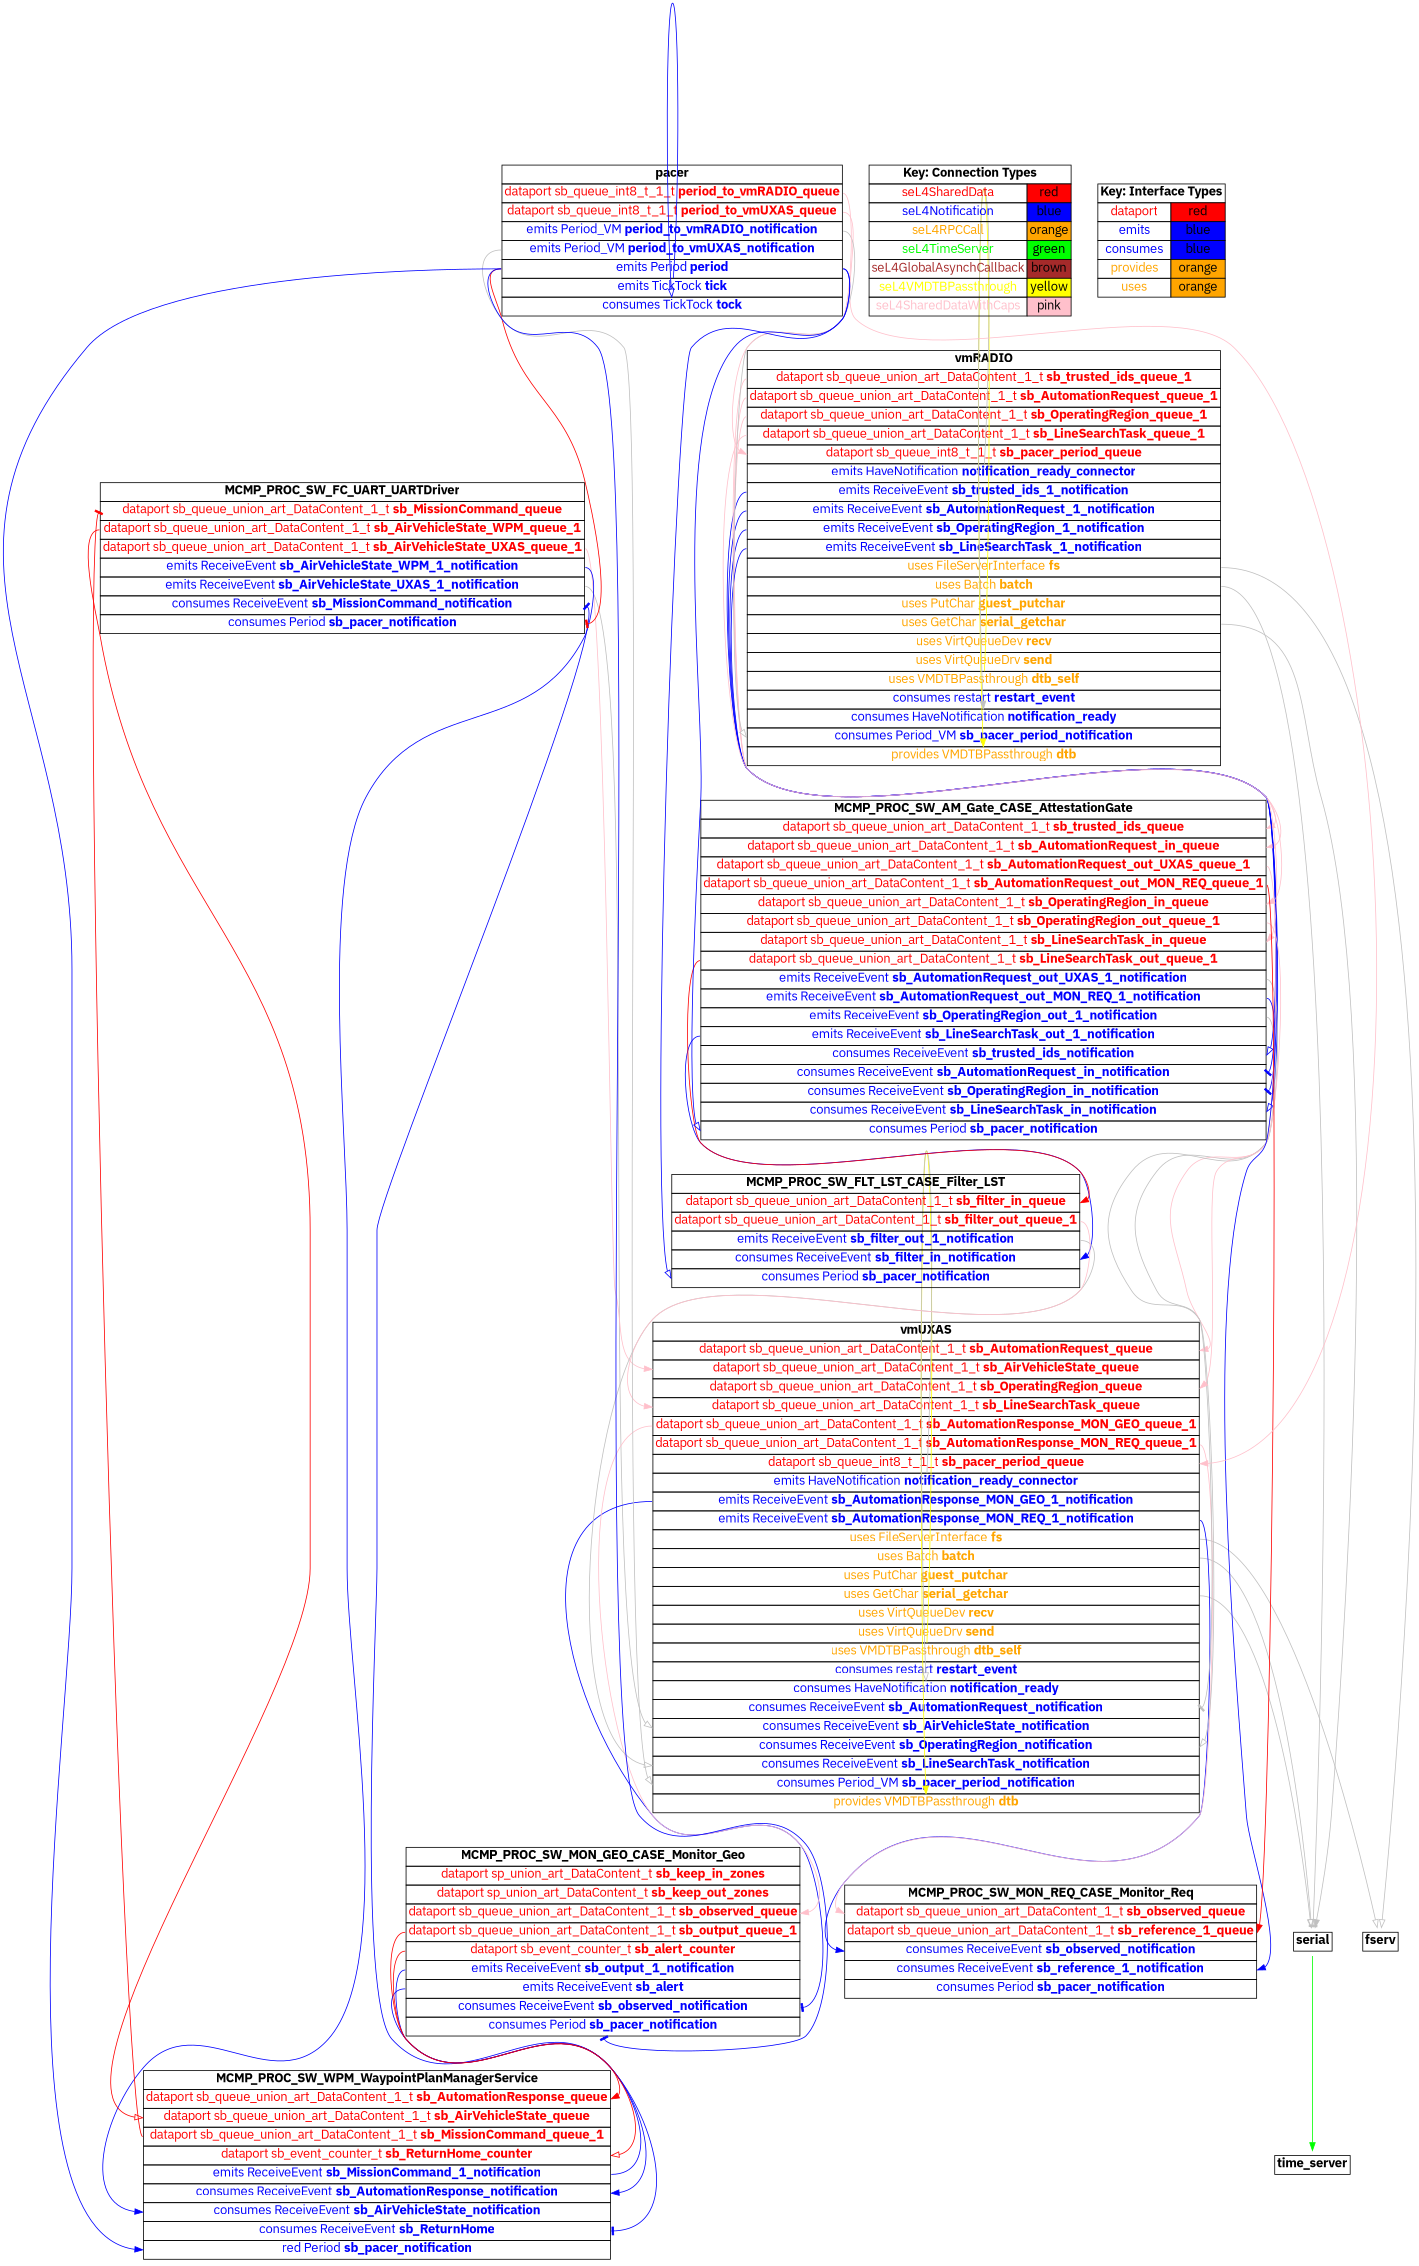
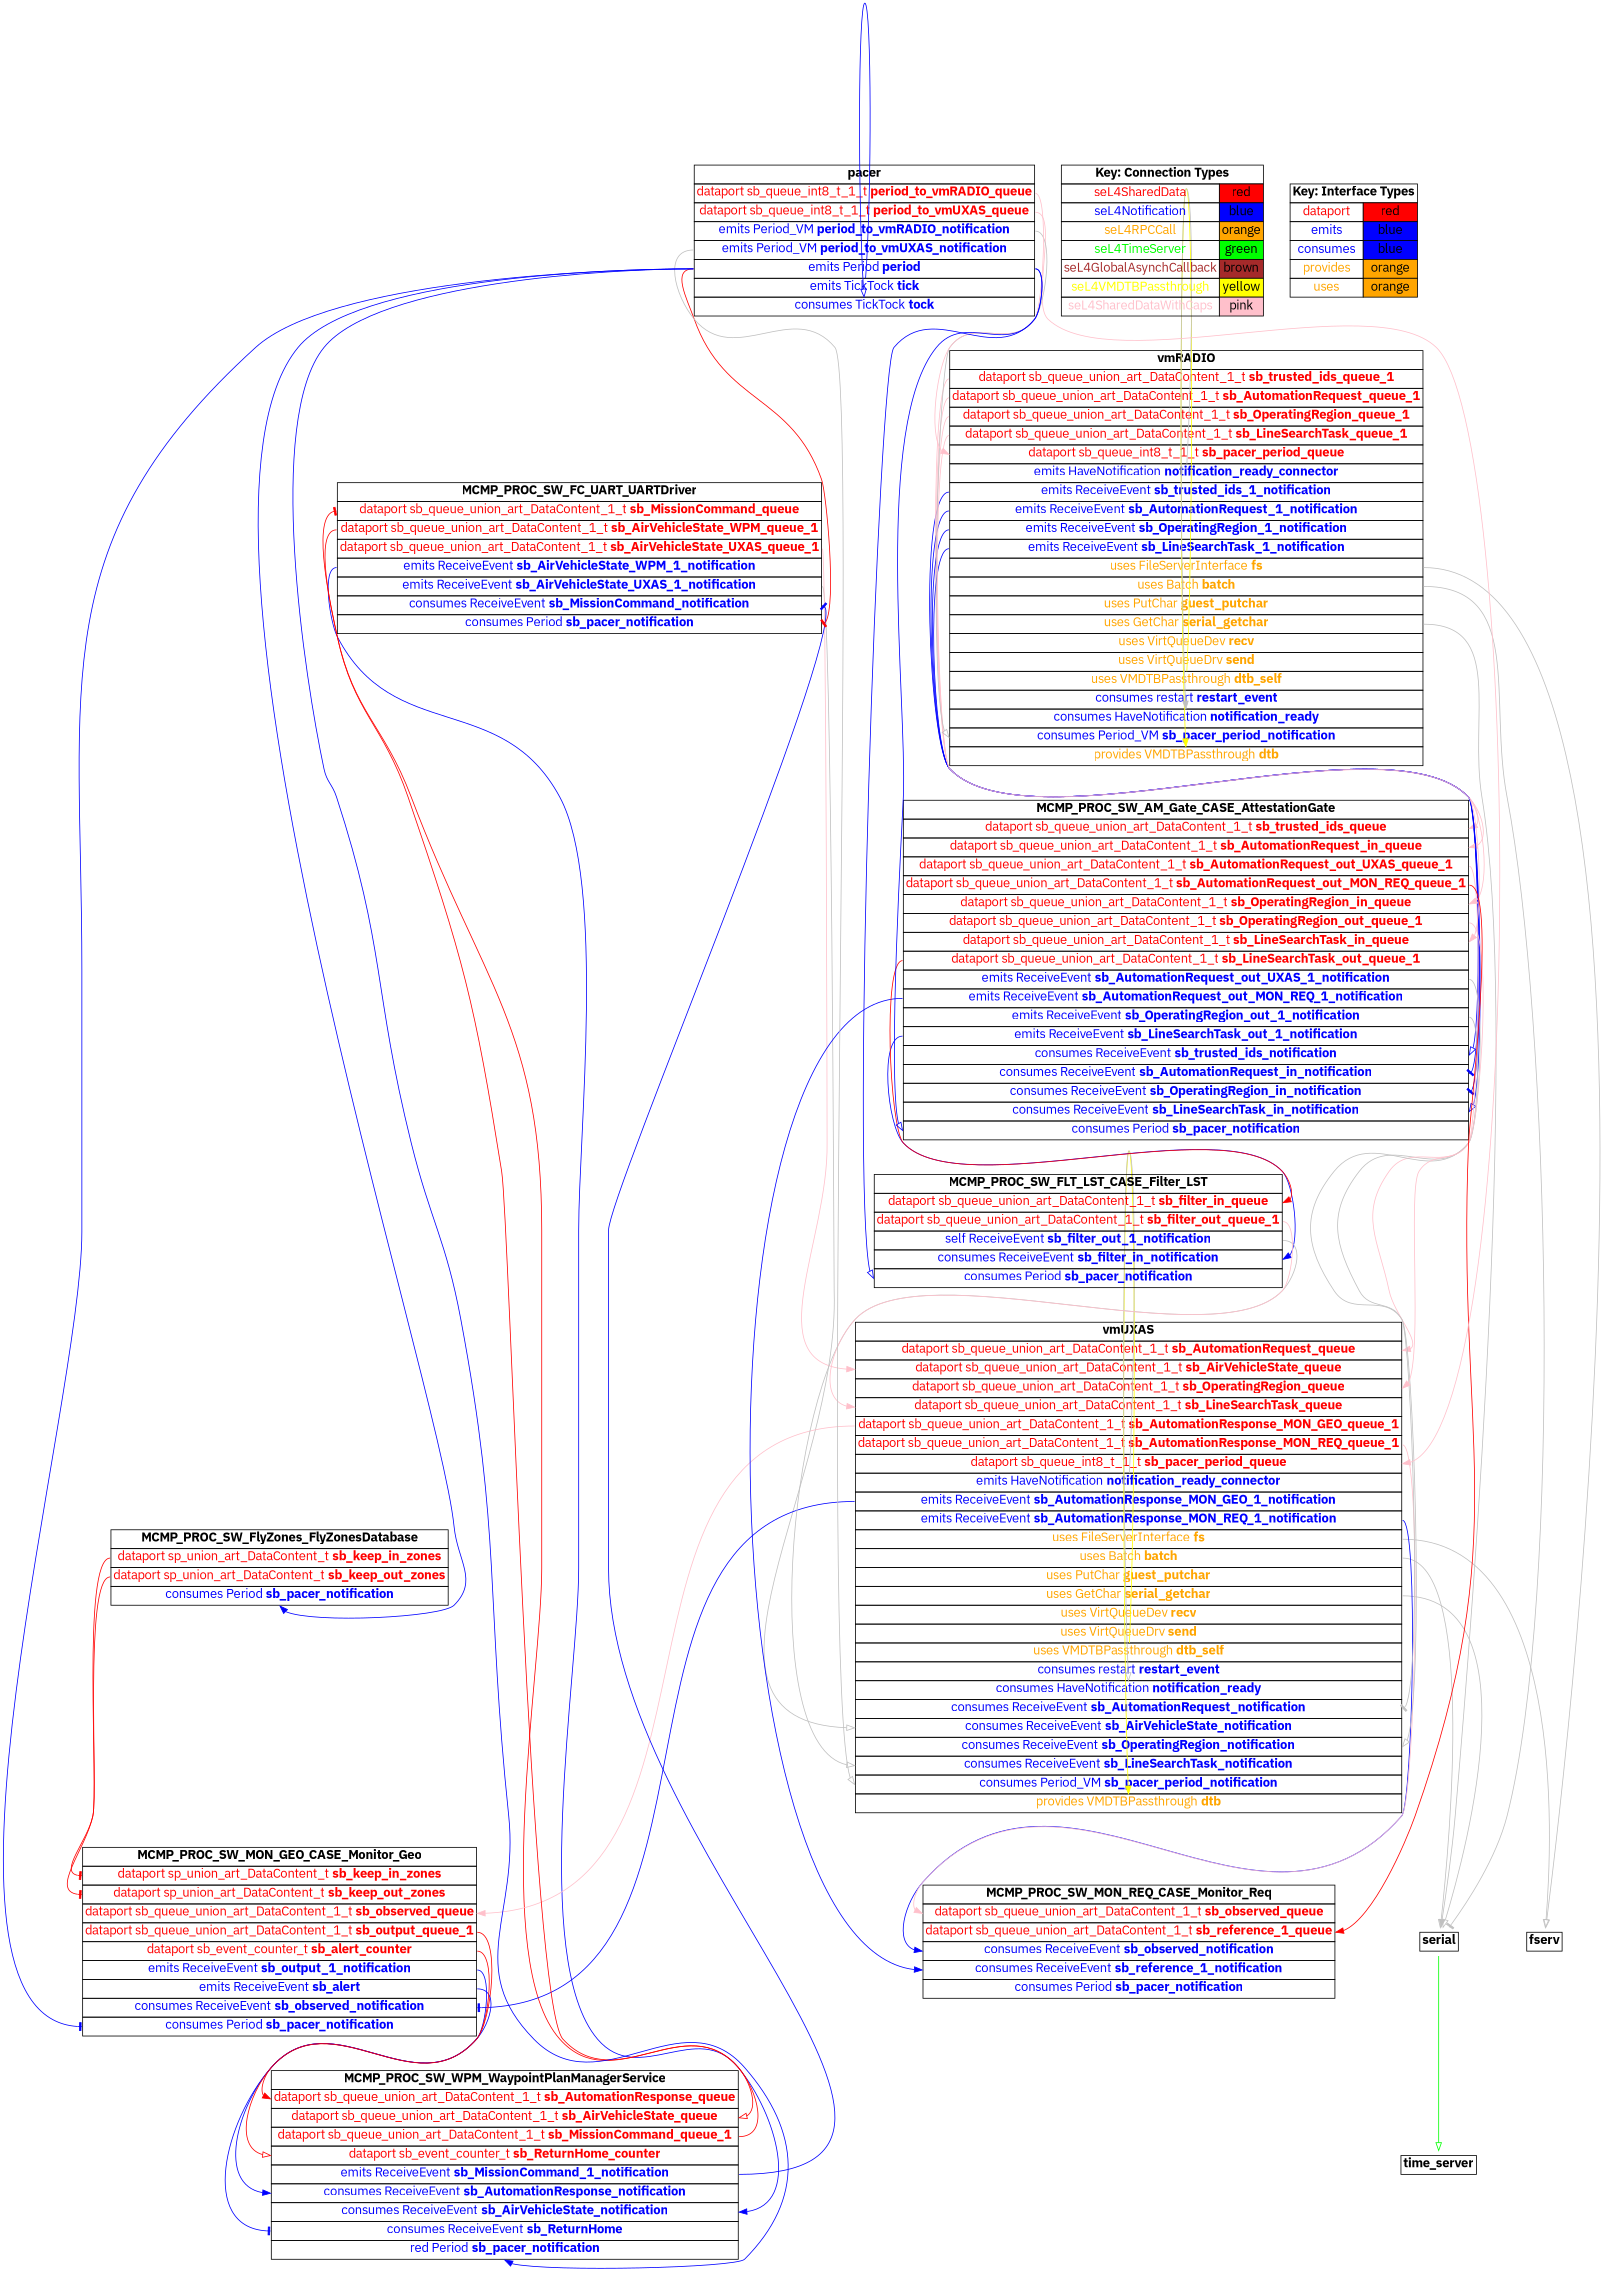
(794, 1239) -> (996, 1239)
none -> (279, 1567)
(1312, 2049) -> (1439, 2049)
